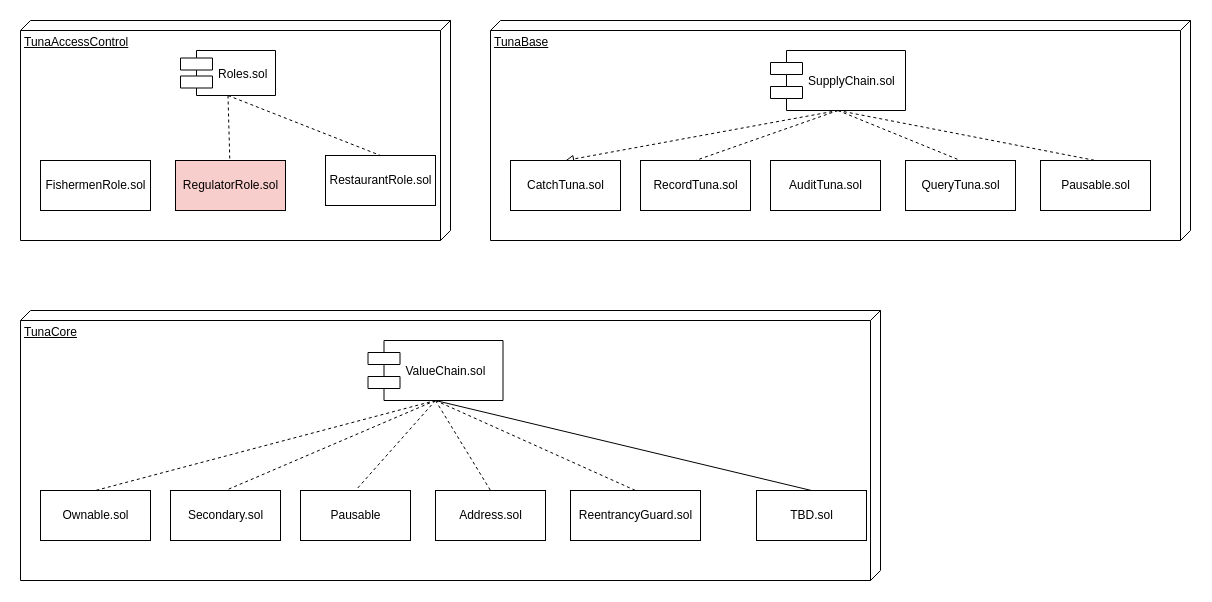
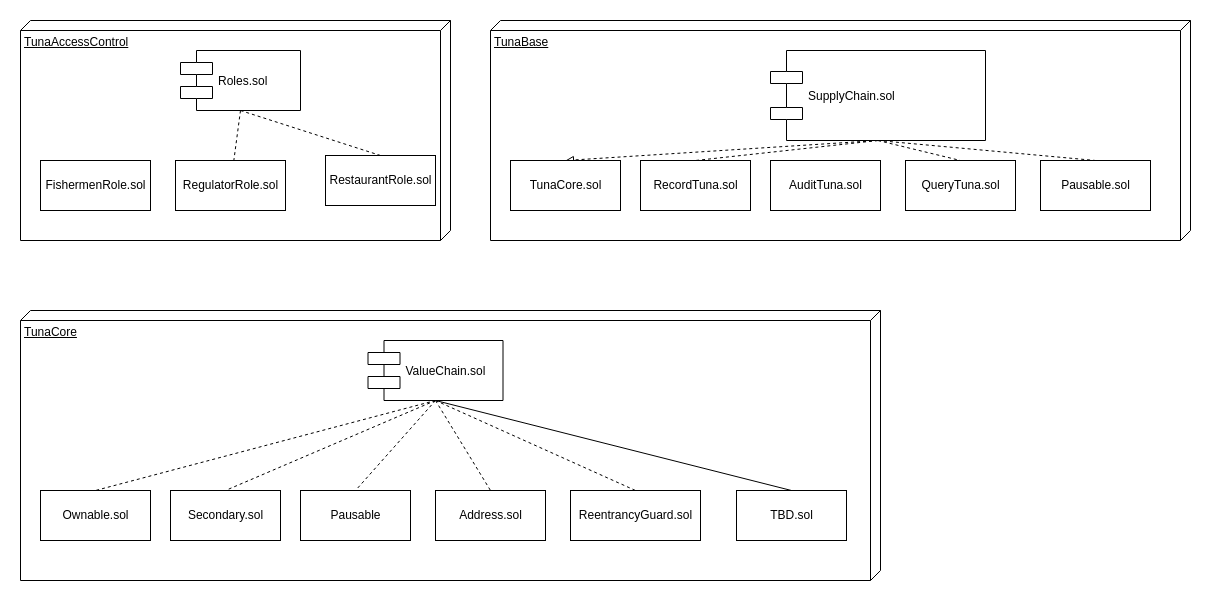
(228, 73) -> (241, 81)
(838, 81) -> (878, 96)
(231, 186) -> (231, 186)
(566, 186) -> (566, 186)
(812, 516) -> (792, 516)
